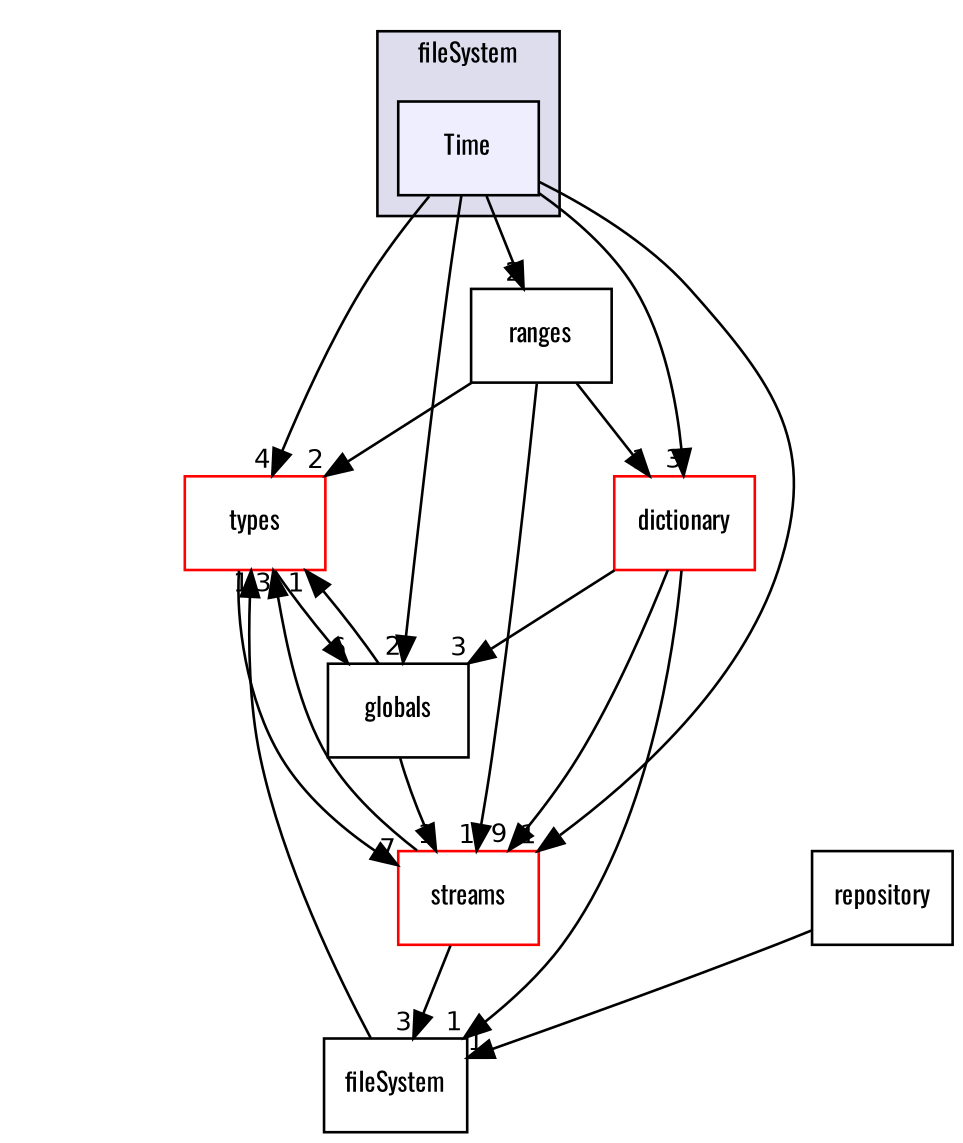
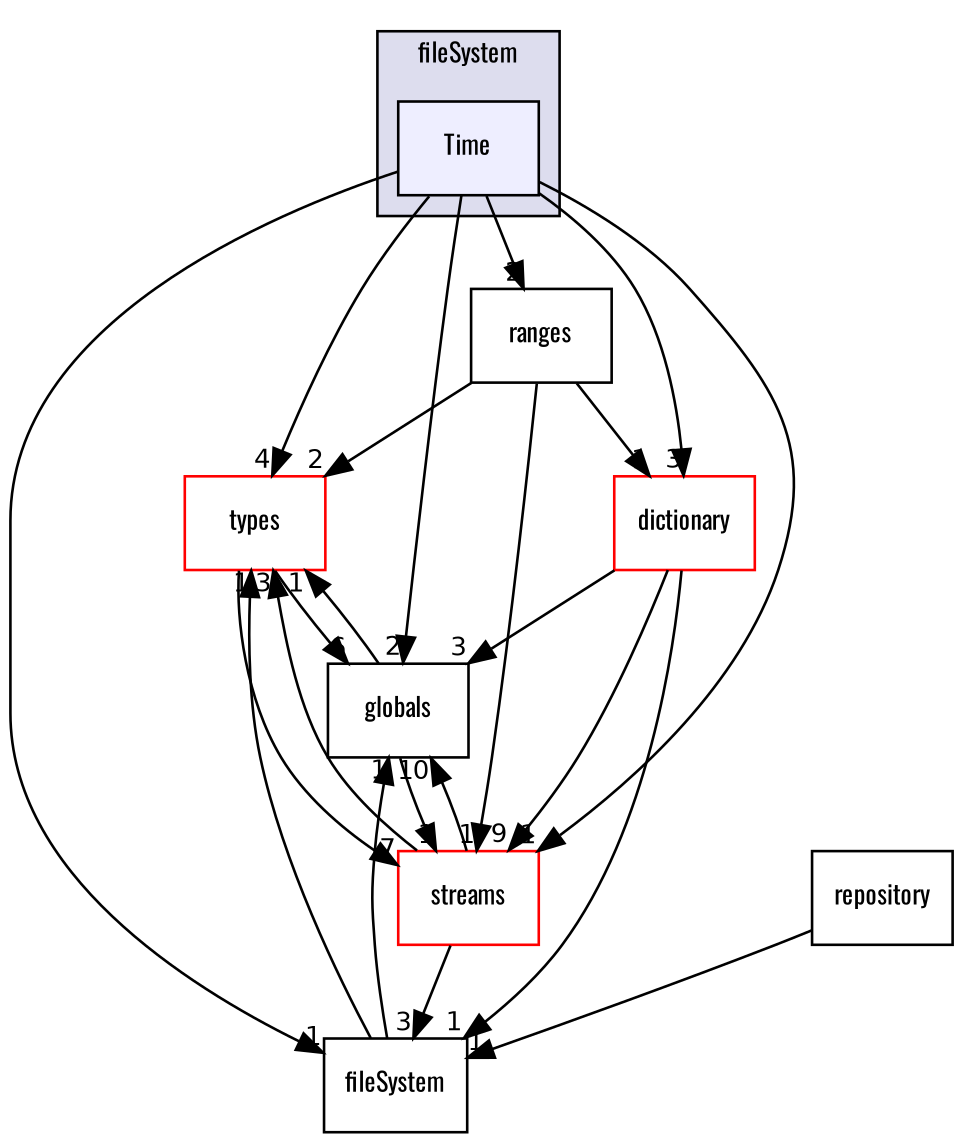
none -> (10, 569)
none -> (455, 816)
none -> (373, 911)
